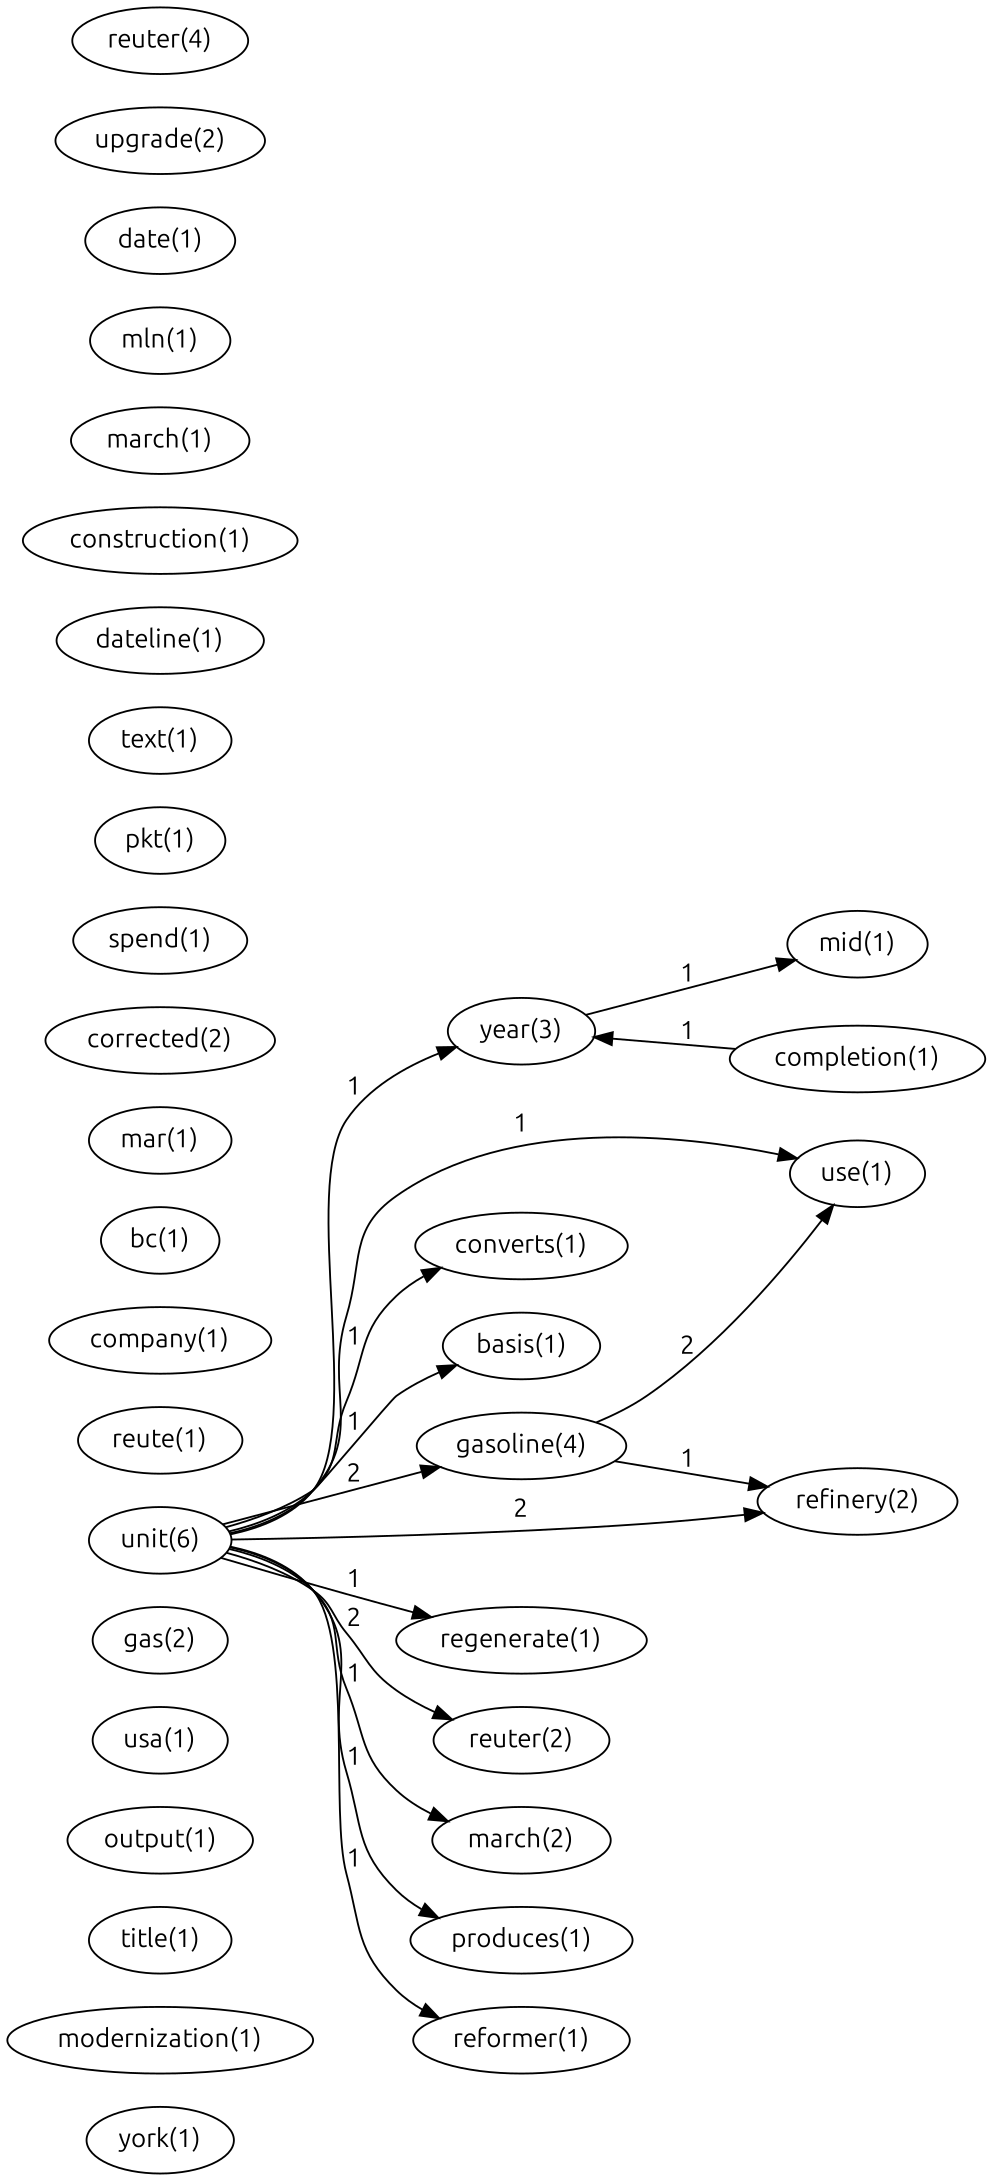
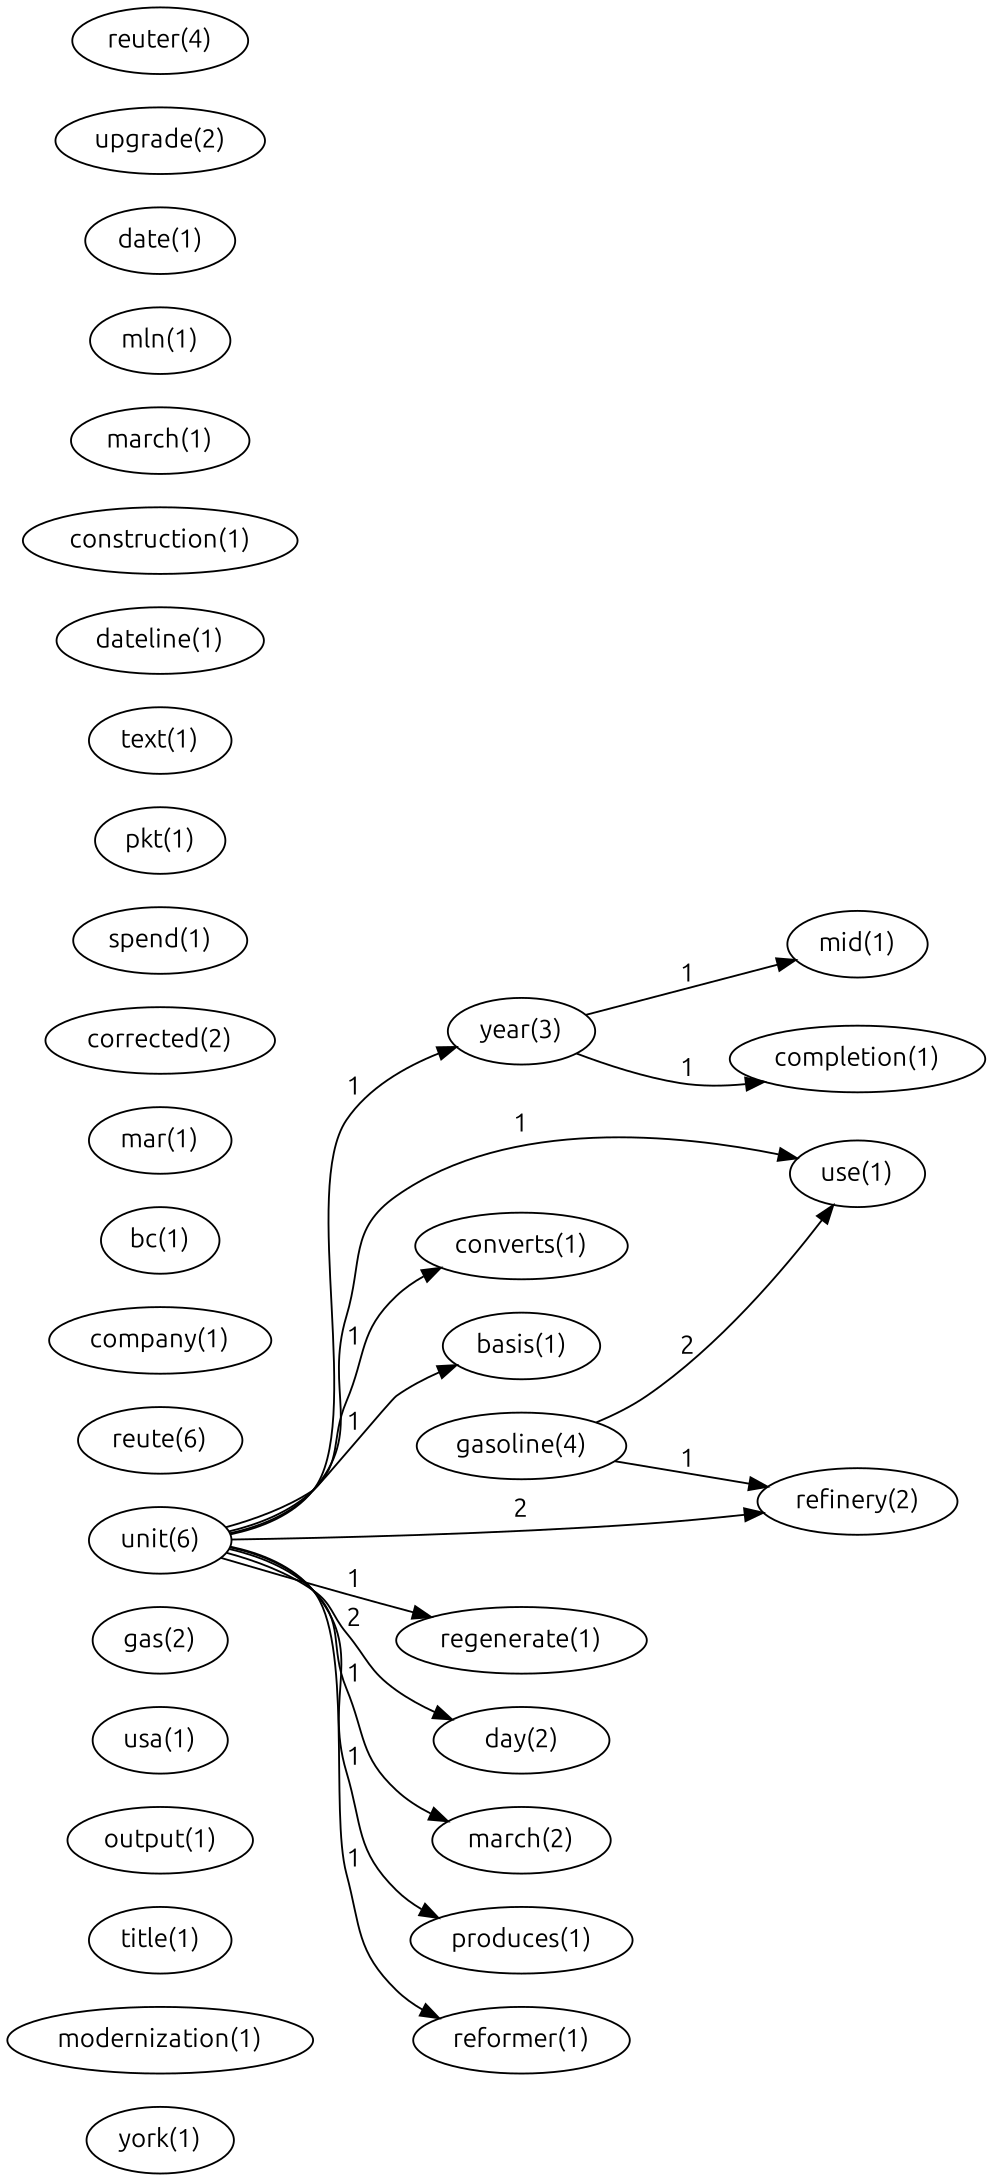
(674, 1044) -> (659, 1079)
(160, 1440) -> (160, 1440)
(322, 1498) -> none
(521, 1740) -> (521, 1740)
